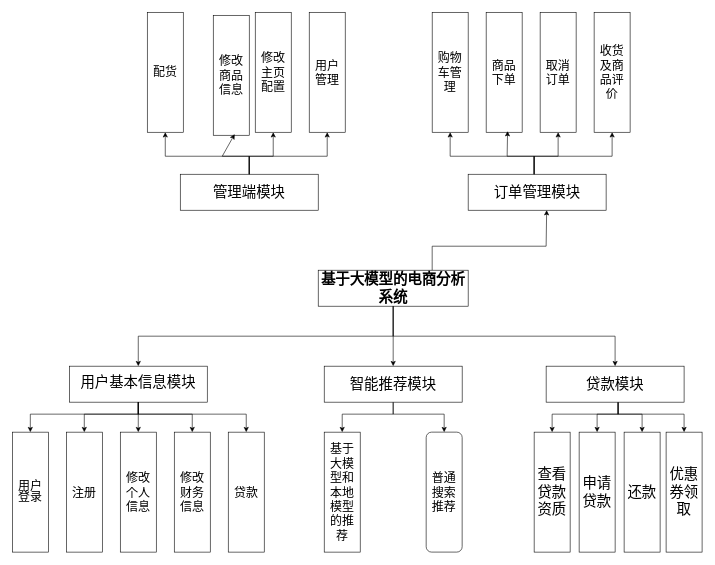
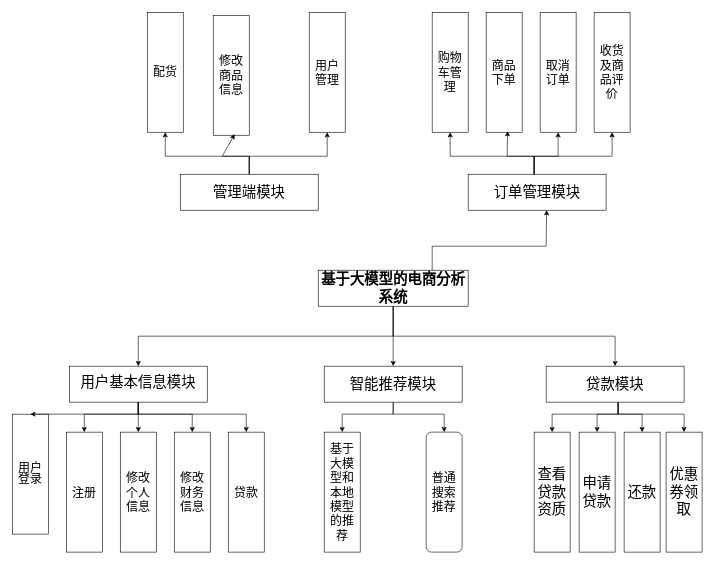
(273, 72) -> none
(273, 137) -> none
(30, 492) -> (30, 474)
